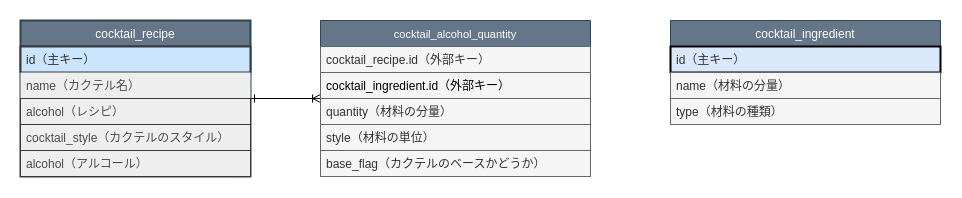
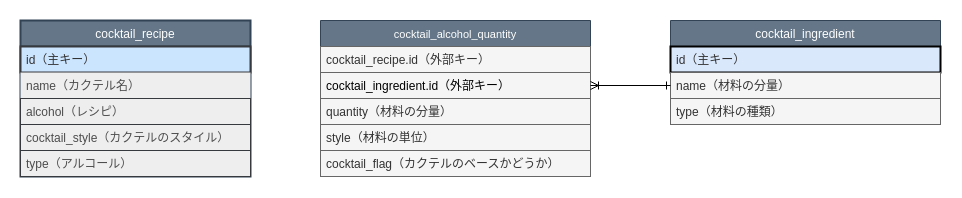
none -> (630, 86)
(285, 99) -> none
(88, 164) -> (81, 164)
(439, 164) -> (449, 164)
